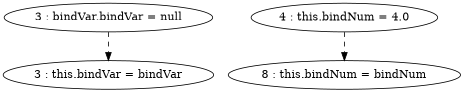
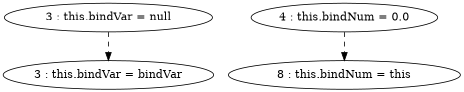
(108, 18) -> (108, 18)
(344, 18) -> (344, 18)
(344, 75) -> (344, 75)
